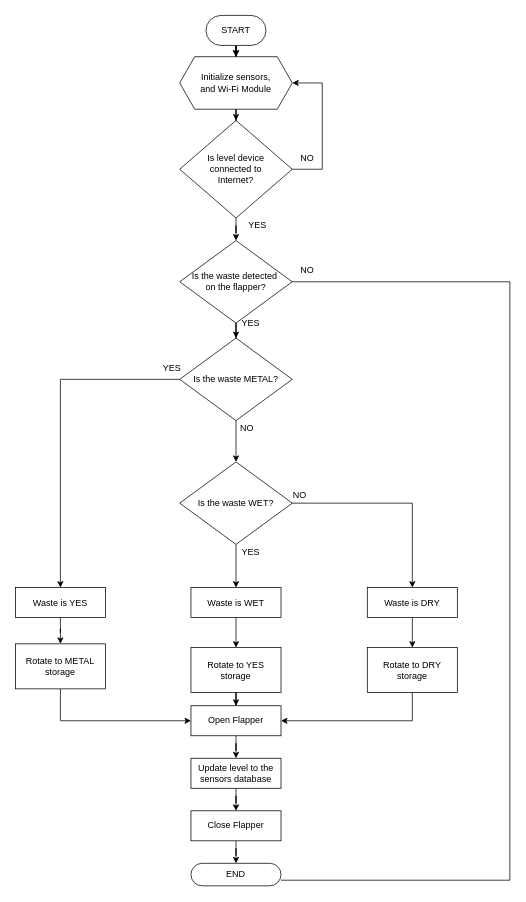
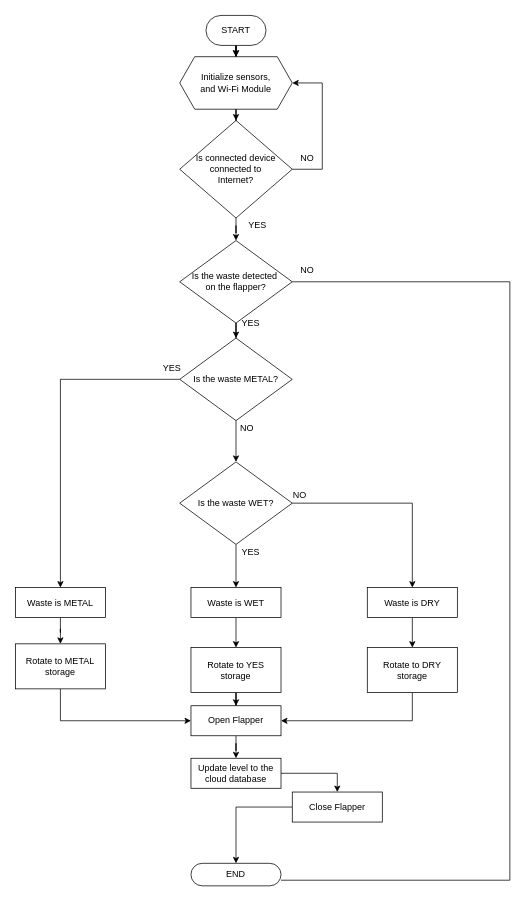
(236, 169) -> (236, 169)
(60, 603) -> (60, 603)
(236, 773) -> (236, 773)
(236, 825) -> (337, 807)
